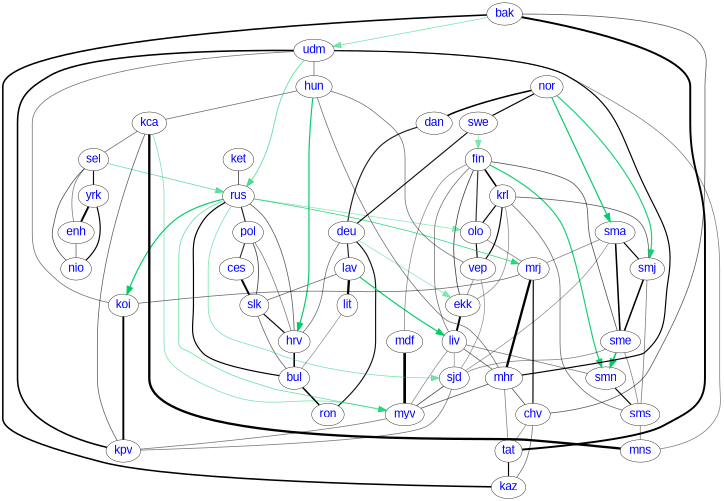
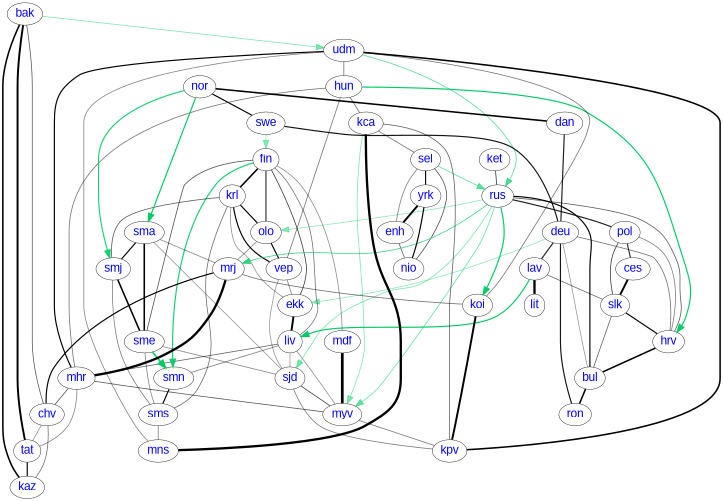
(322, 342) -> (575, 305)
